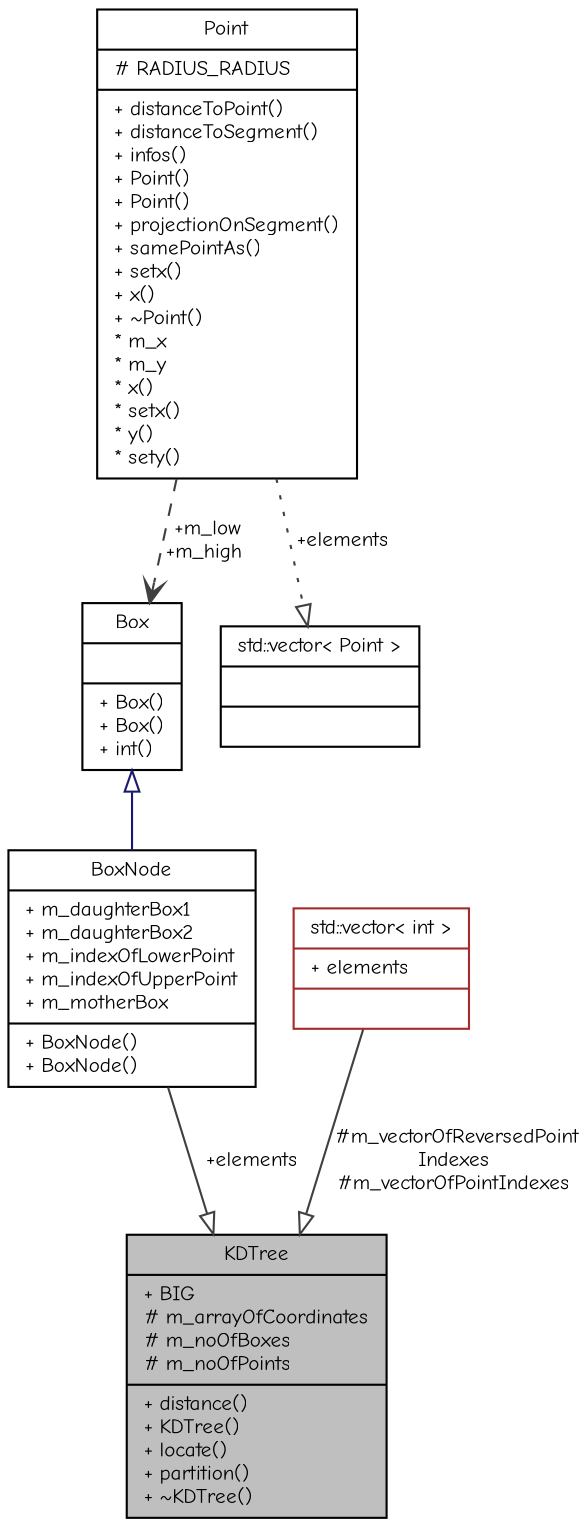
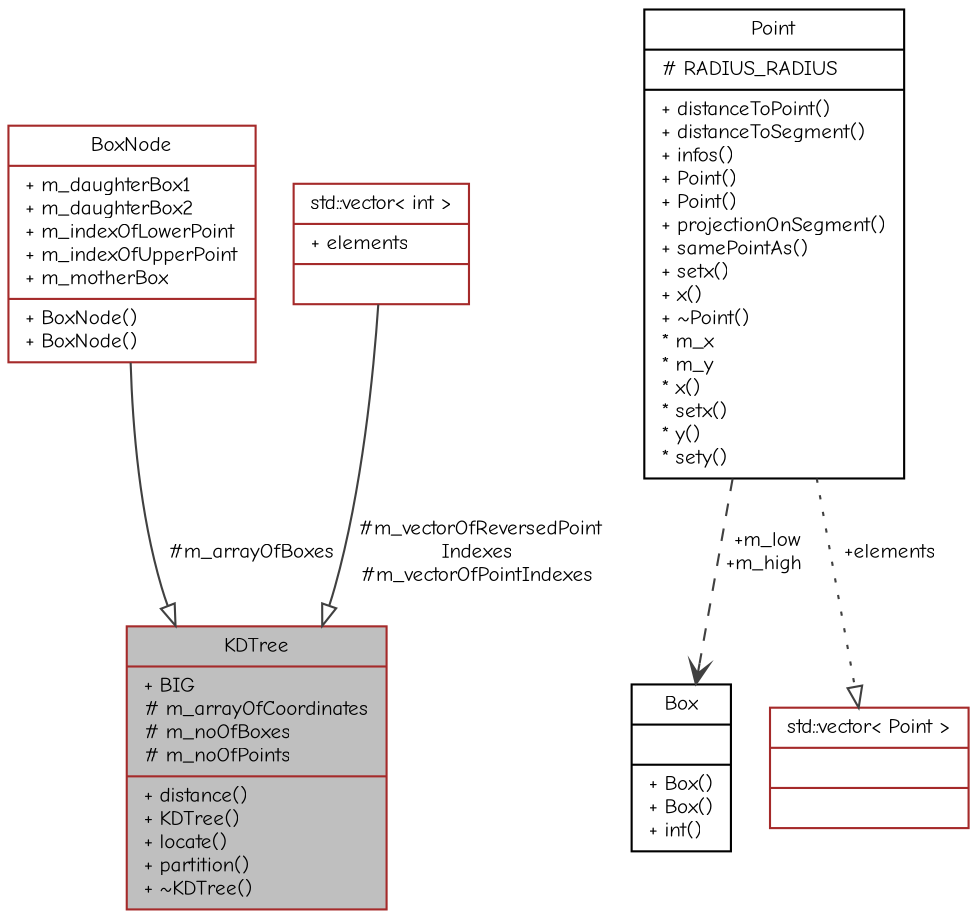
(320, 687) -> (869, 768)
(132, 821) -> none
(132, 969) -> (132, 244)
(249, 1161) -> (248, 552)
(257, 1376) -> (257, 768)
